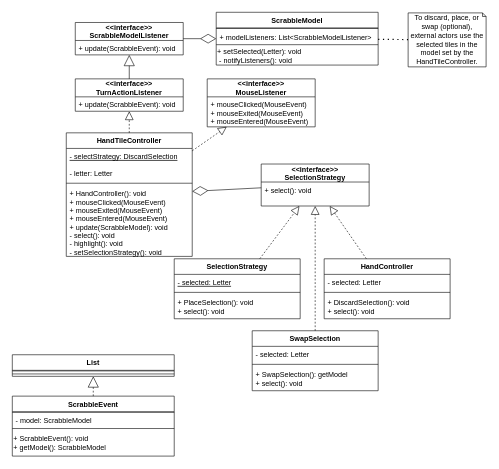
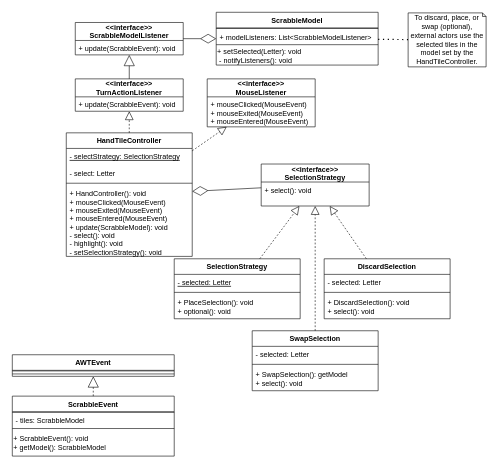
(132, 157) -> (135, 157)
(98, 173) -> (98, 173)
(387, 267) -> (387, 267)
(219, 303) -> (219, 303)
(93, 363) -> (93, 363)
(54, 421) -> (53, 421)
